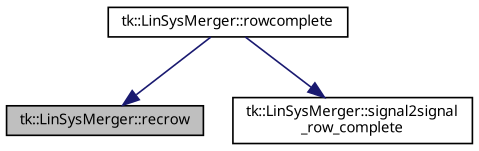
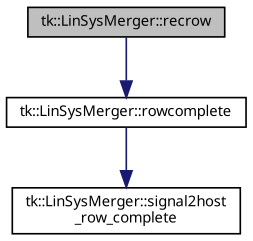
(174, 66) -> (126, 59)
(353, 121) -> (126, 211)
